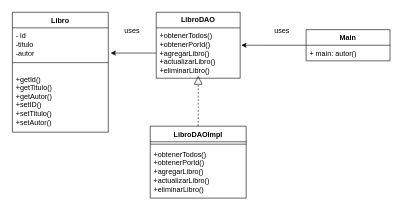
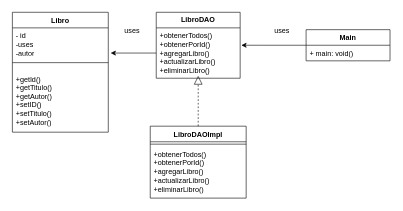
(28, 45) -> (28, 45)
(336, 54) -> (333, 54)
